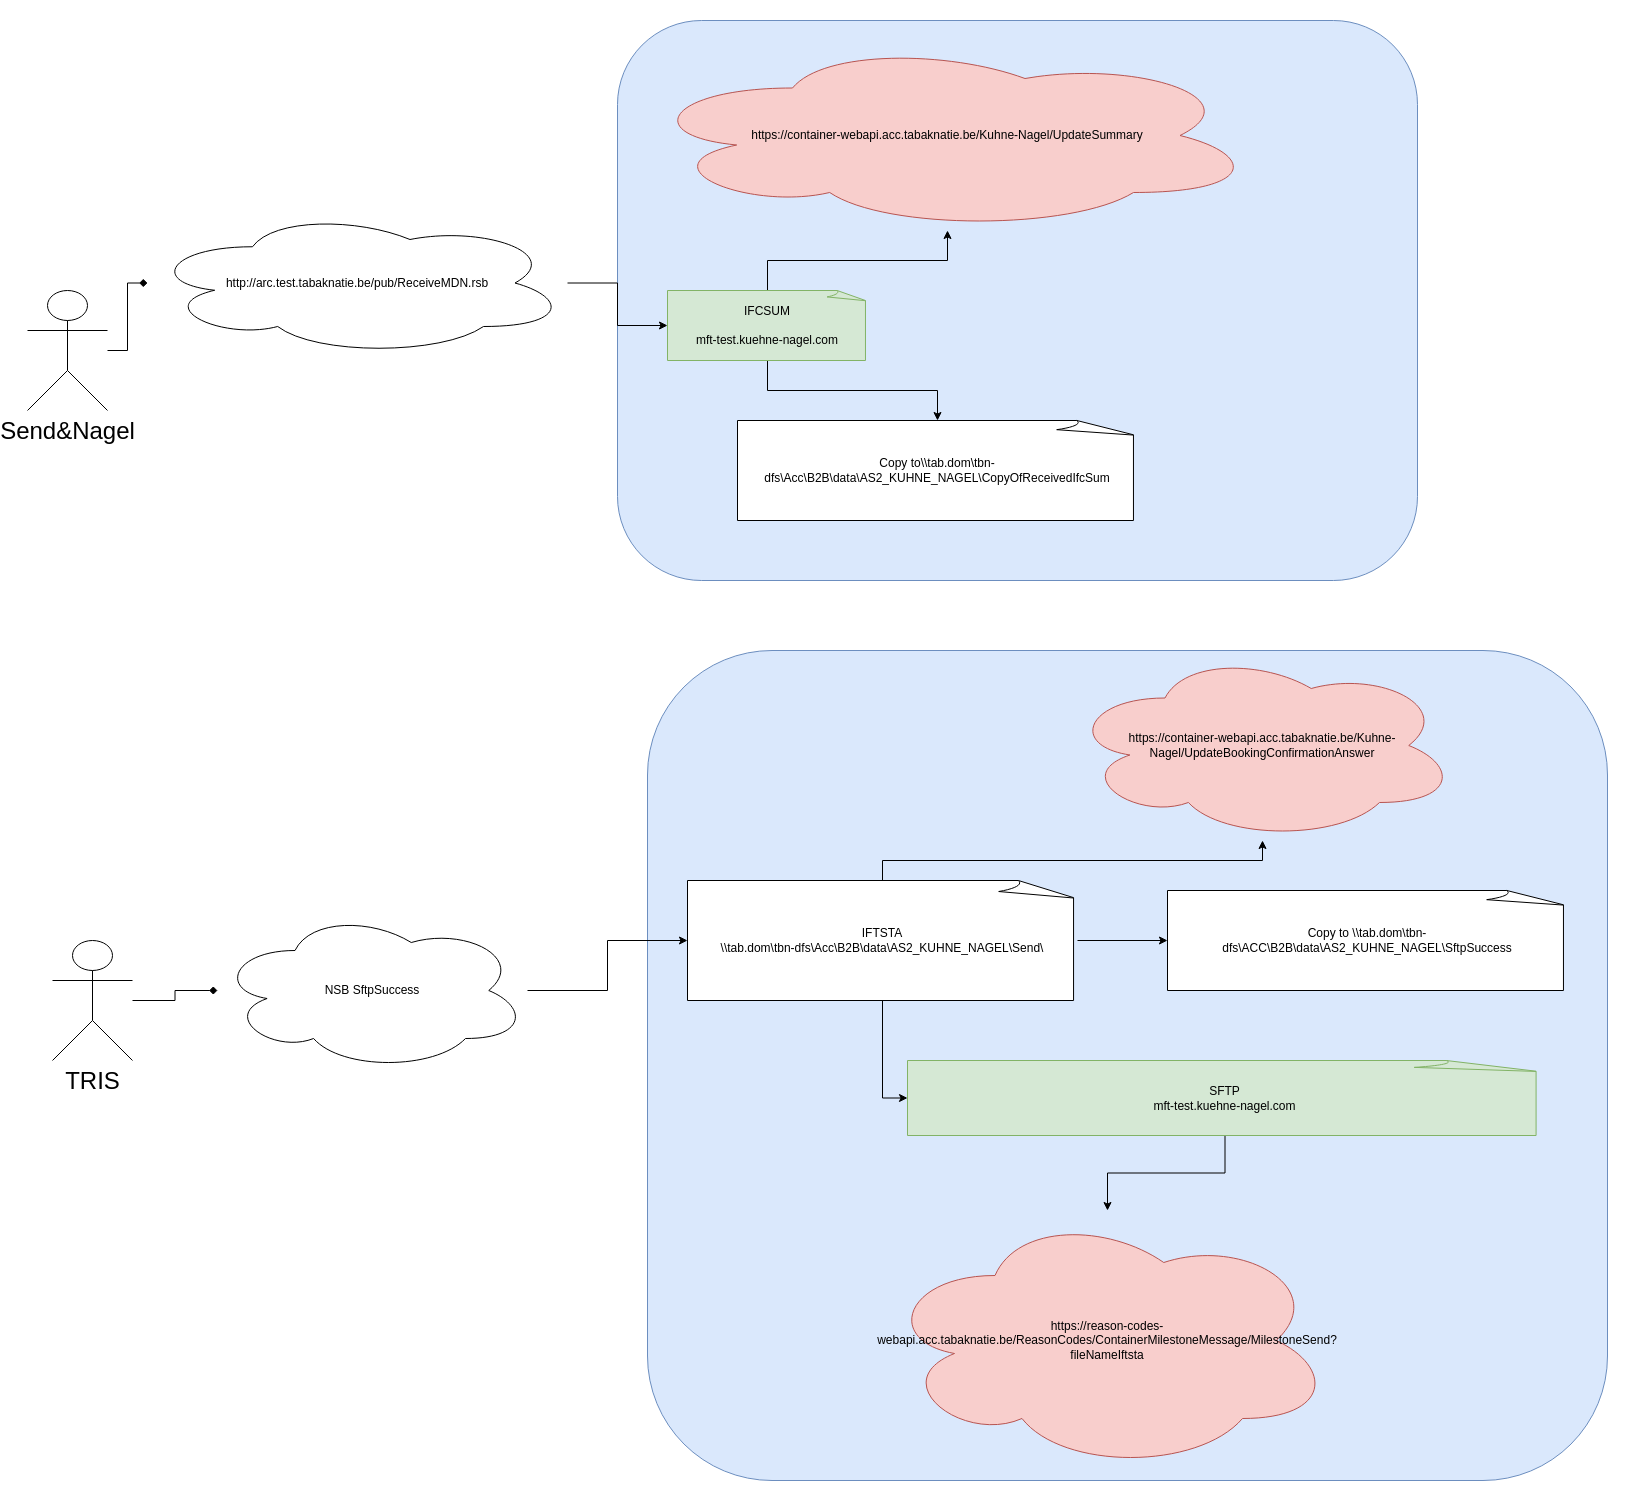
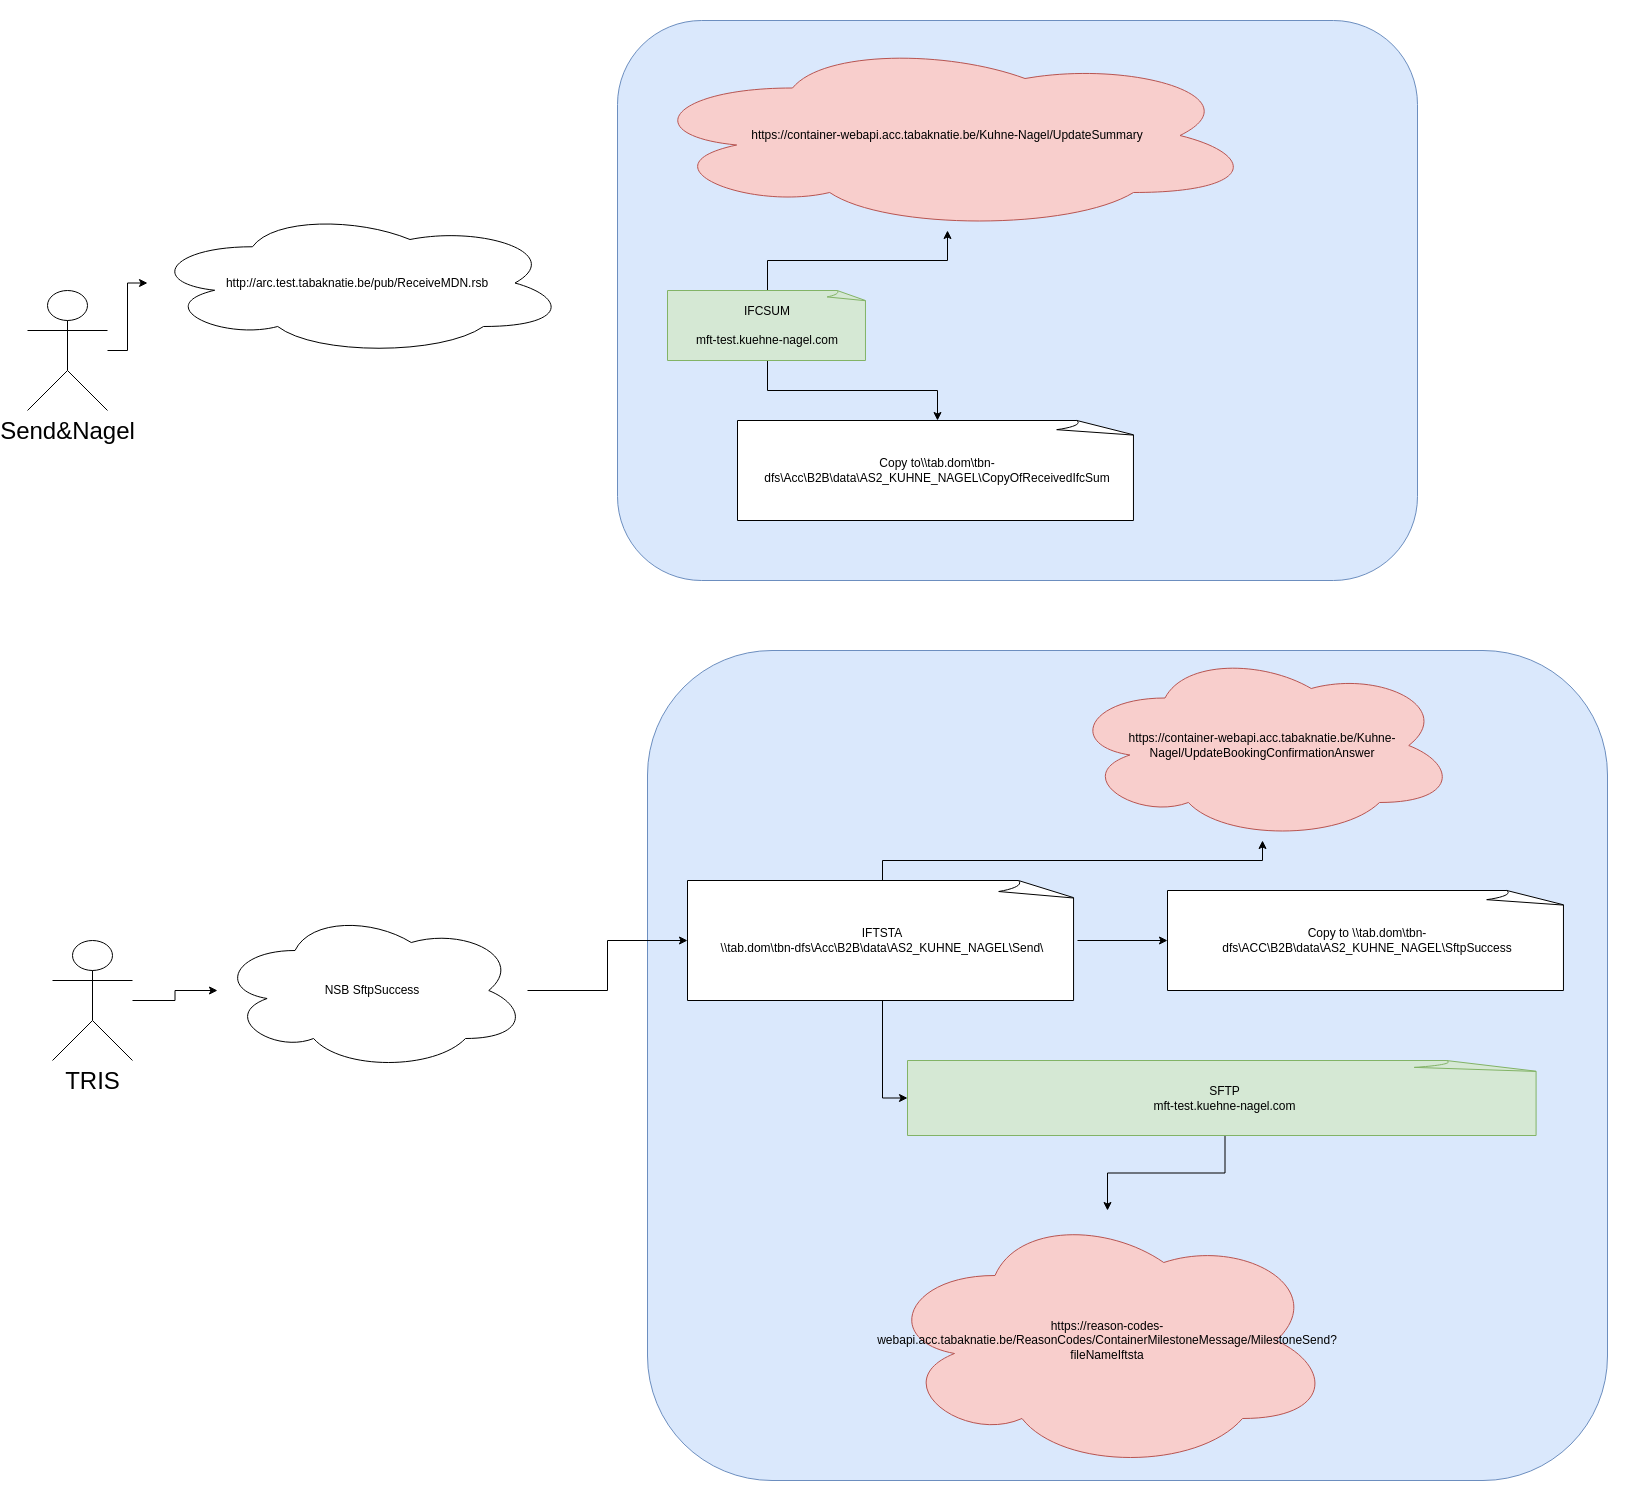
(138, 283) -> (139, 283)
(618, 300) -> none
(209, 991) -> (209, 991)
